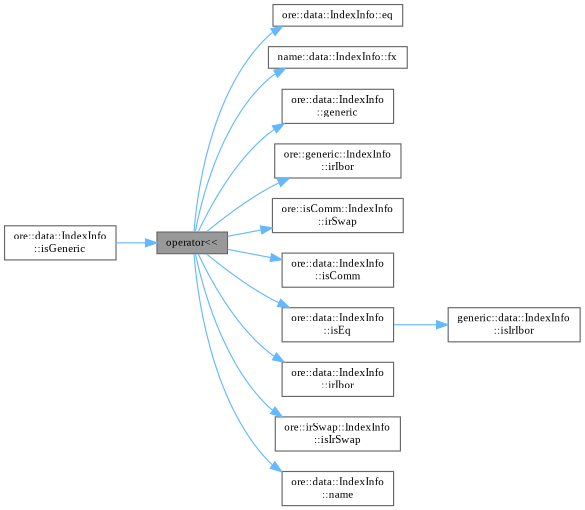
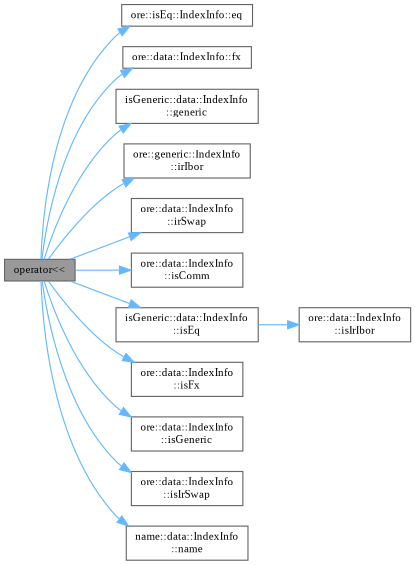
(338, 15) -> (187, 15)
(338, 57) -> (187, 57)
(338, 106) -> (187, 106)
(338, 216) -> (187, 216)
(131, 243) -> (74, 351)
(338, 325) -> (187, 325)
(514, 325) -> (355, 325)
(338, 379) -> (187, 379)
(338, 434) -> (187, 489)
(338, 489) -> (187, 543)
